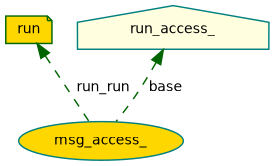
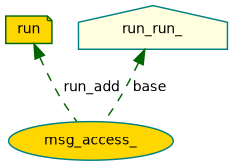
(173, 30) -> (153, 30)
(101, 88) -> (90, 88)
